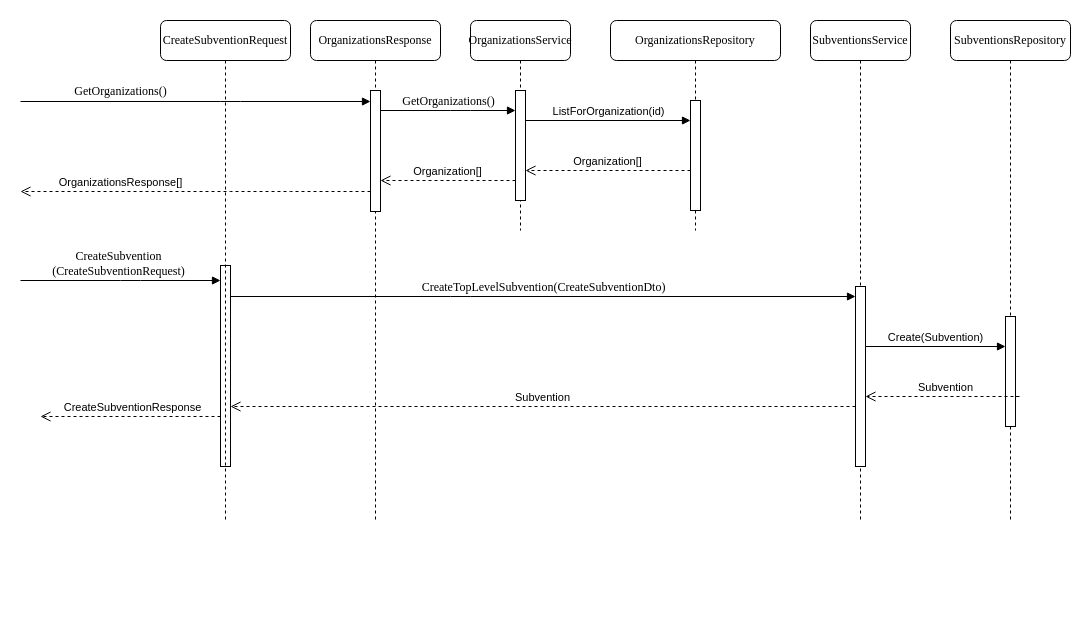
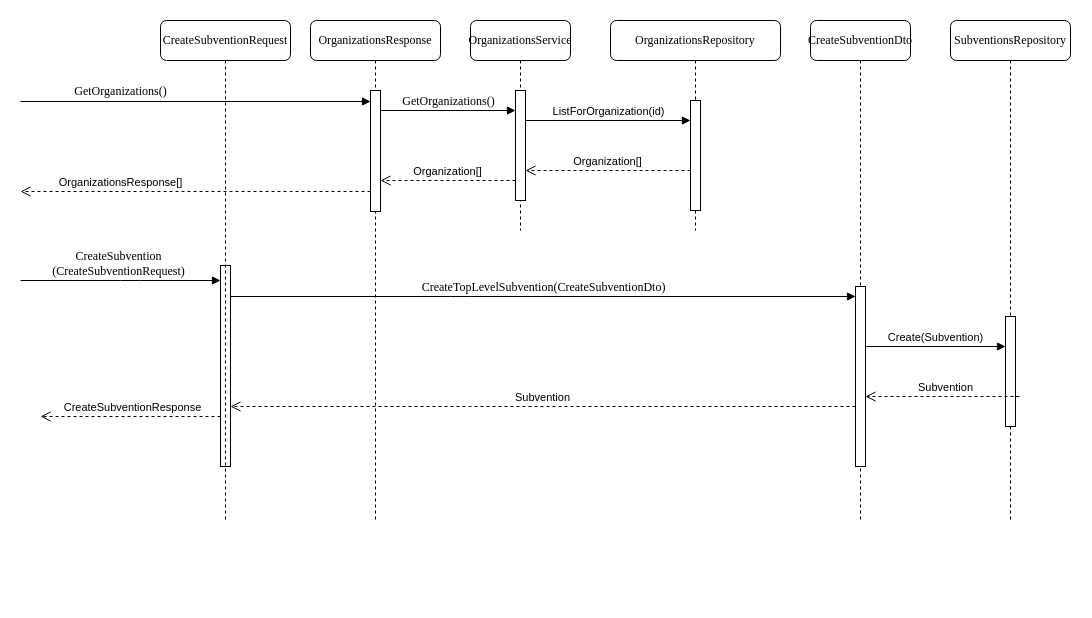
(861, 41) -> (861, 41)
